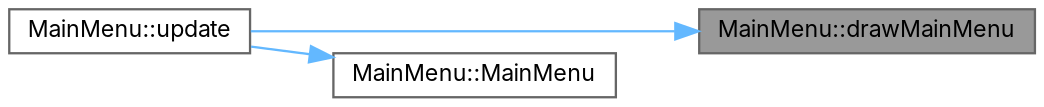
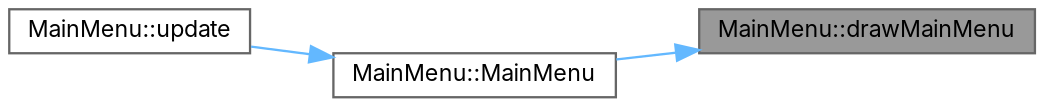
(463, 31) -> (646, 56)
